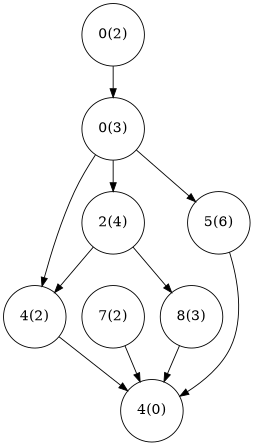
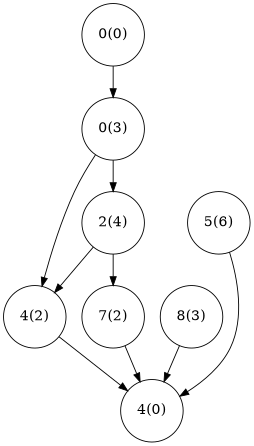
(113, 35) -> (113, 35)
(163, 173) -> none
(149, 266) -> (113, 265)
